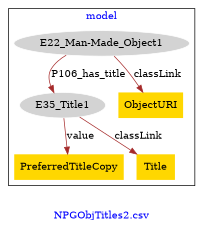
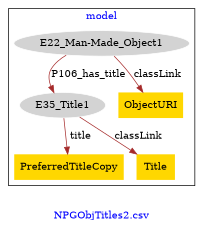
(81, 136) -> (81, 136)
